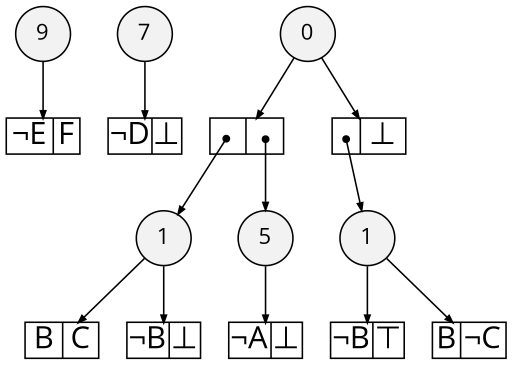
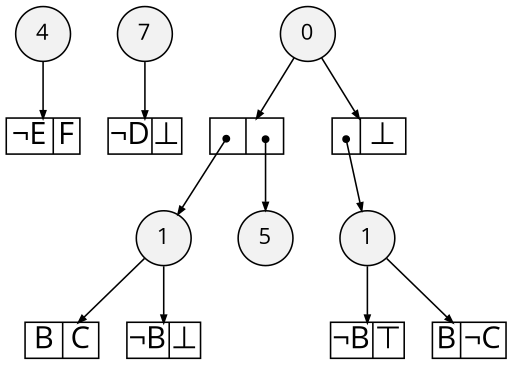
(43, 34) -> (43, 34)
(266, 340) -> none
